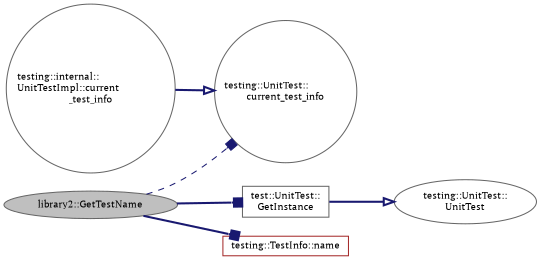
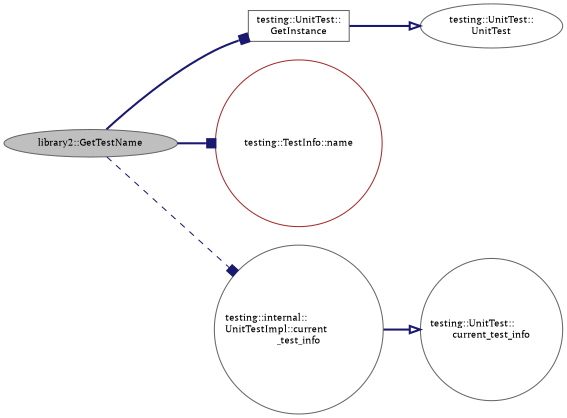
(189, 176) -> (167, 212)
(286, 202) -> (299, 26)
(286, 246) -> (299, 143)
